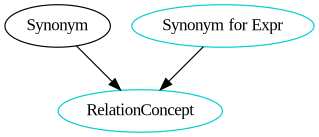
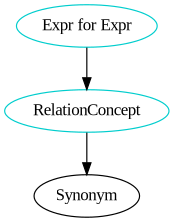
(223, 26) -> (87, 26)
(94, 64) -> (87, 148)
